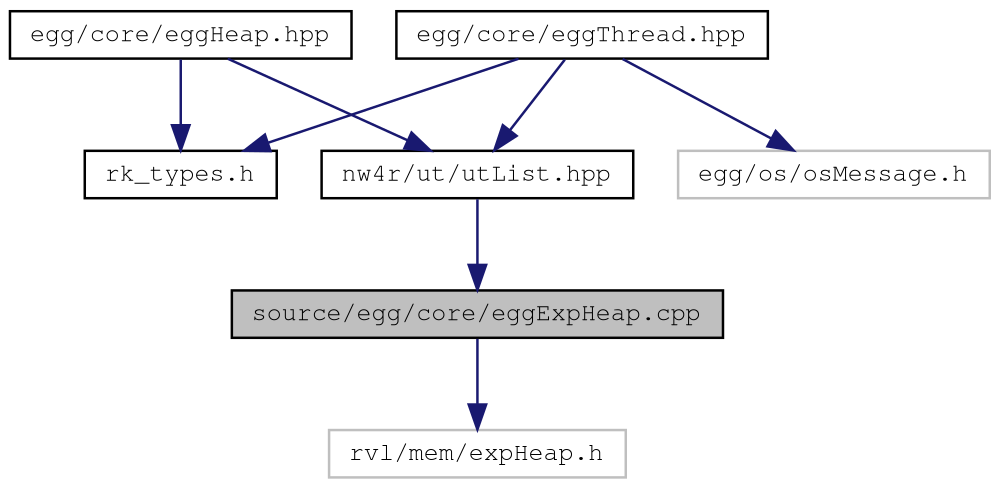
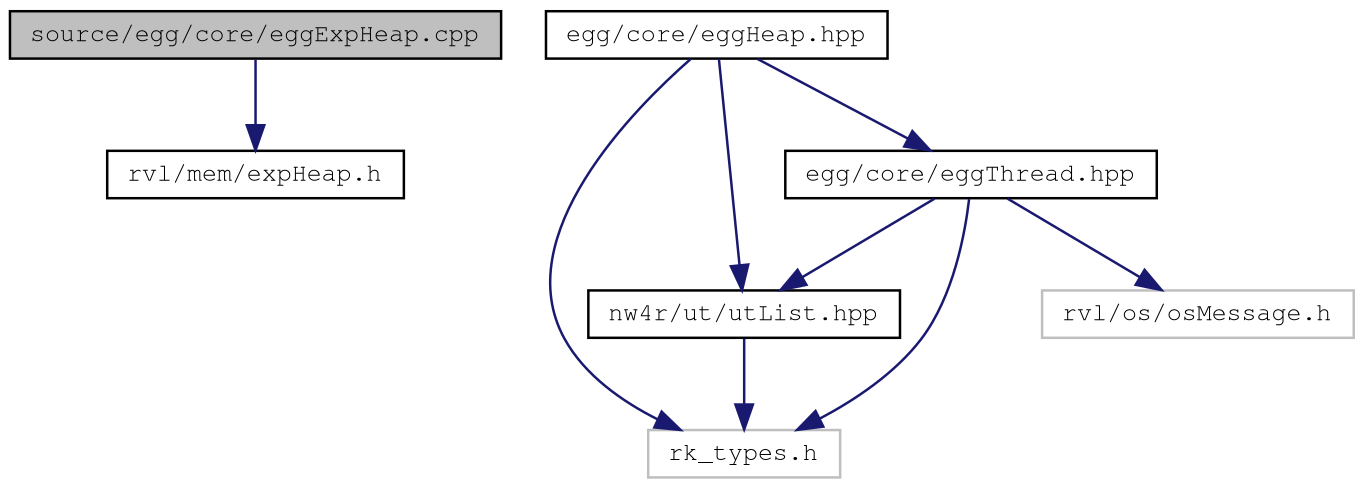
none -> (833, 99)
(181, 175) -> (744, 454)
(834, 175) -> (1198, 314)
(477, 232) -> (744, 371)
(477, 454) -> (256, 175)
